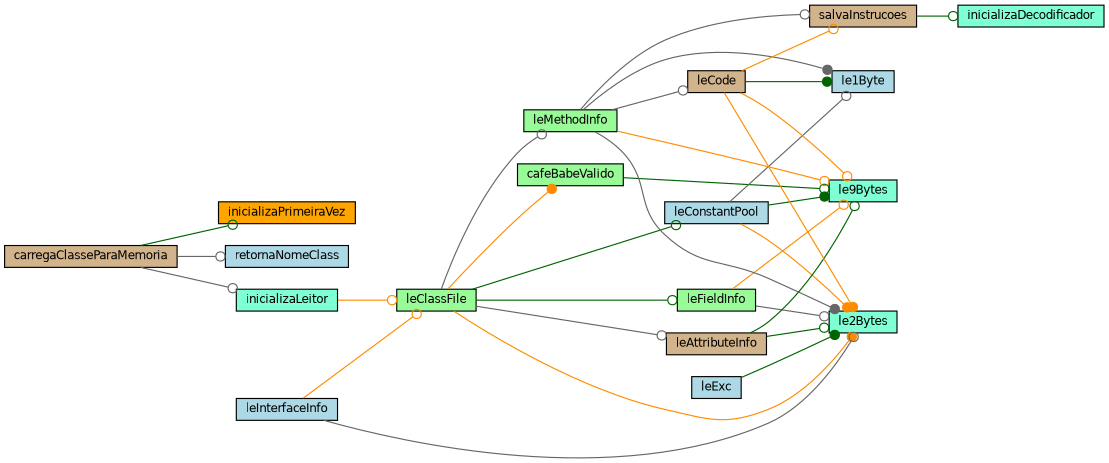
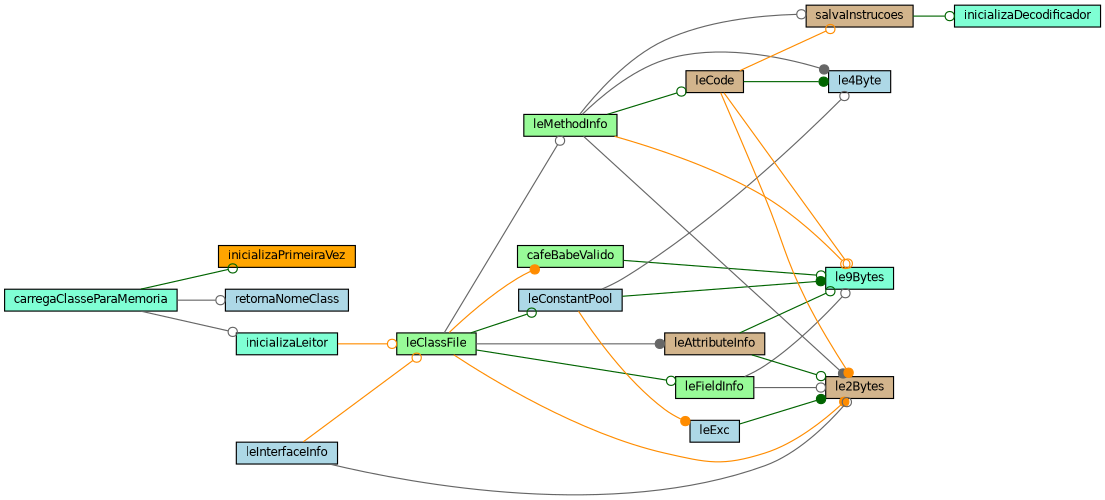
(863, 82) -> (860, 82)
(645, 101) -> (642, 104)
(789, 246) -> (797, 341)
(91, 256) -> (91, 300)
(795, 261) -> (619, 365)
(567, 320) -> (566, 344)
(863, 322) -> (860, 388)
